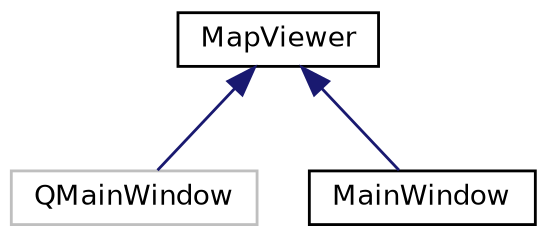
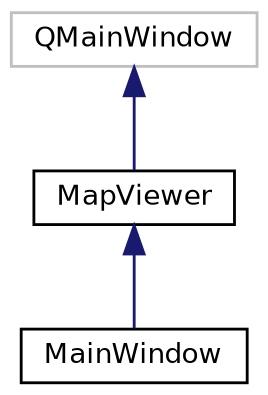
(196, 129) -> (134, 133)
